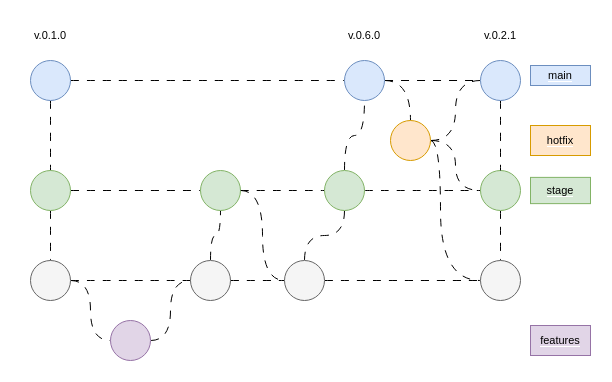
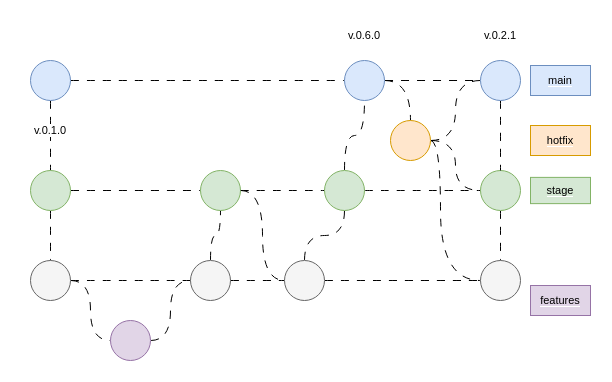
(51, 36) -> (51, 131)
(561, 76) -> (561, 81)
(561, 341) -> (561, 301)
